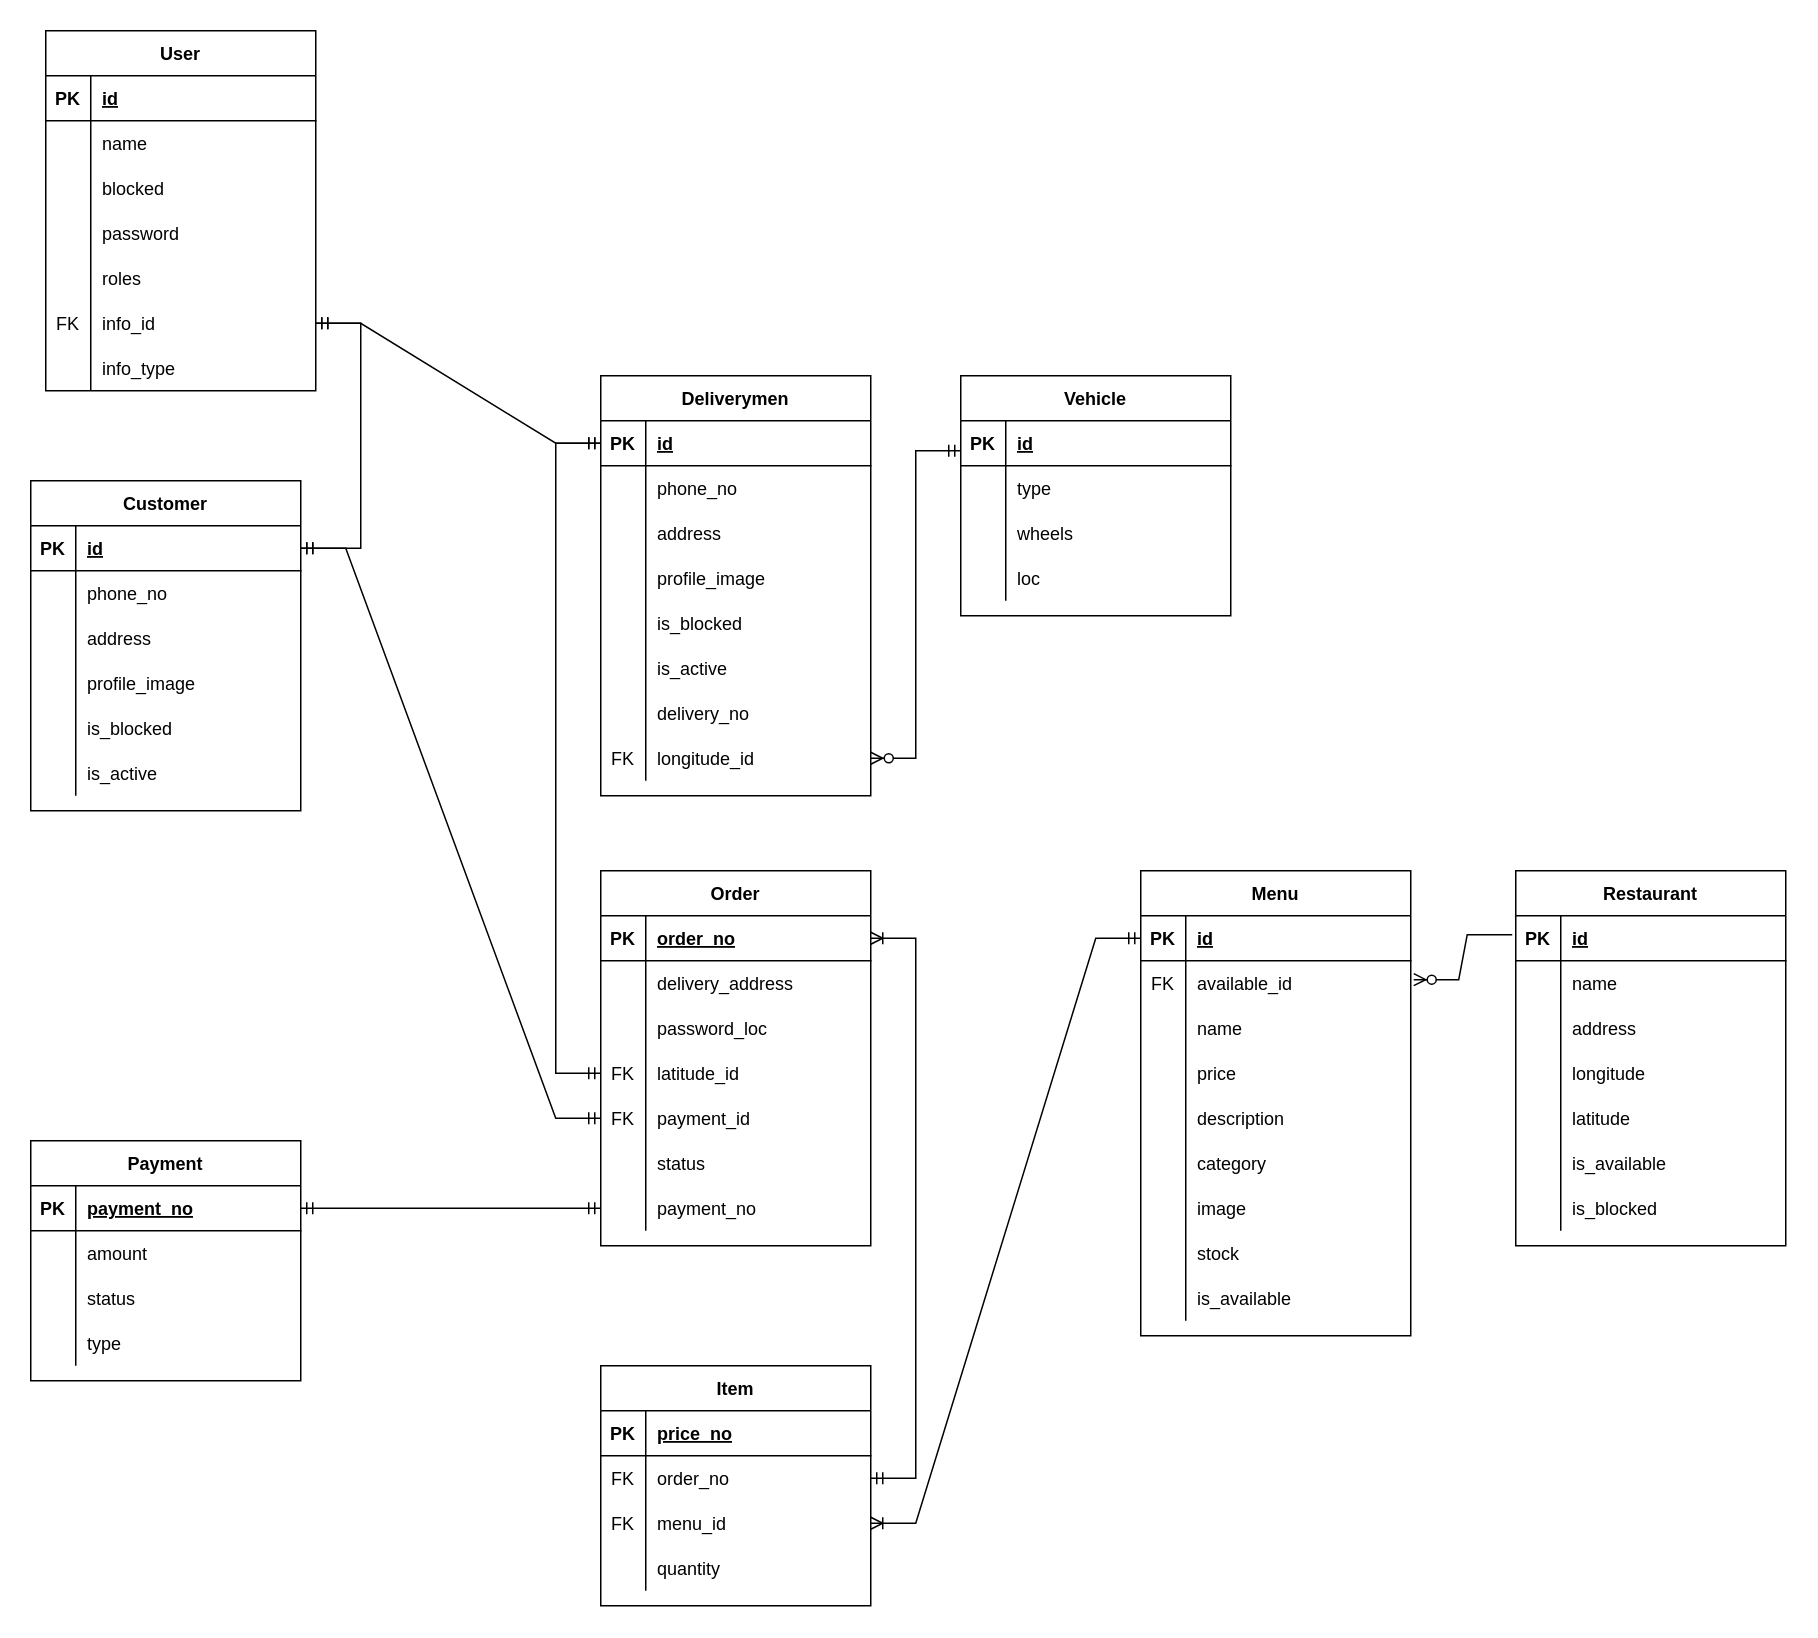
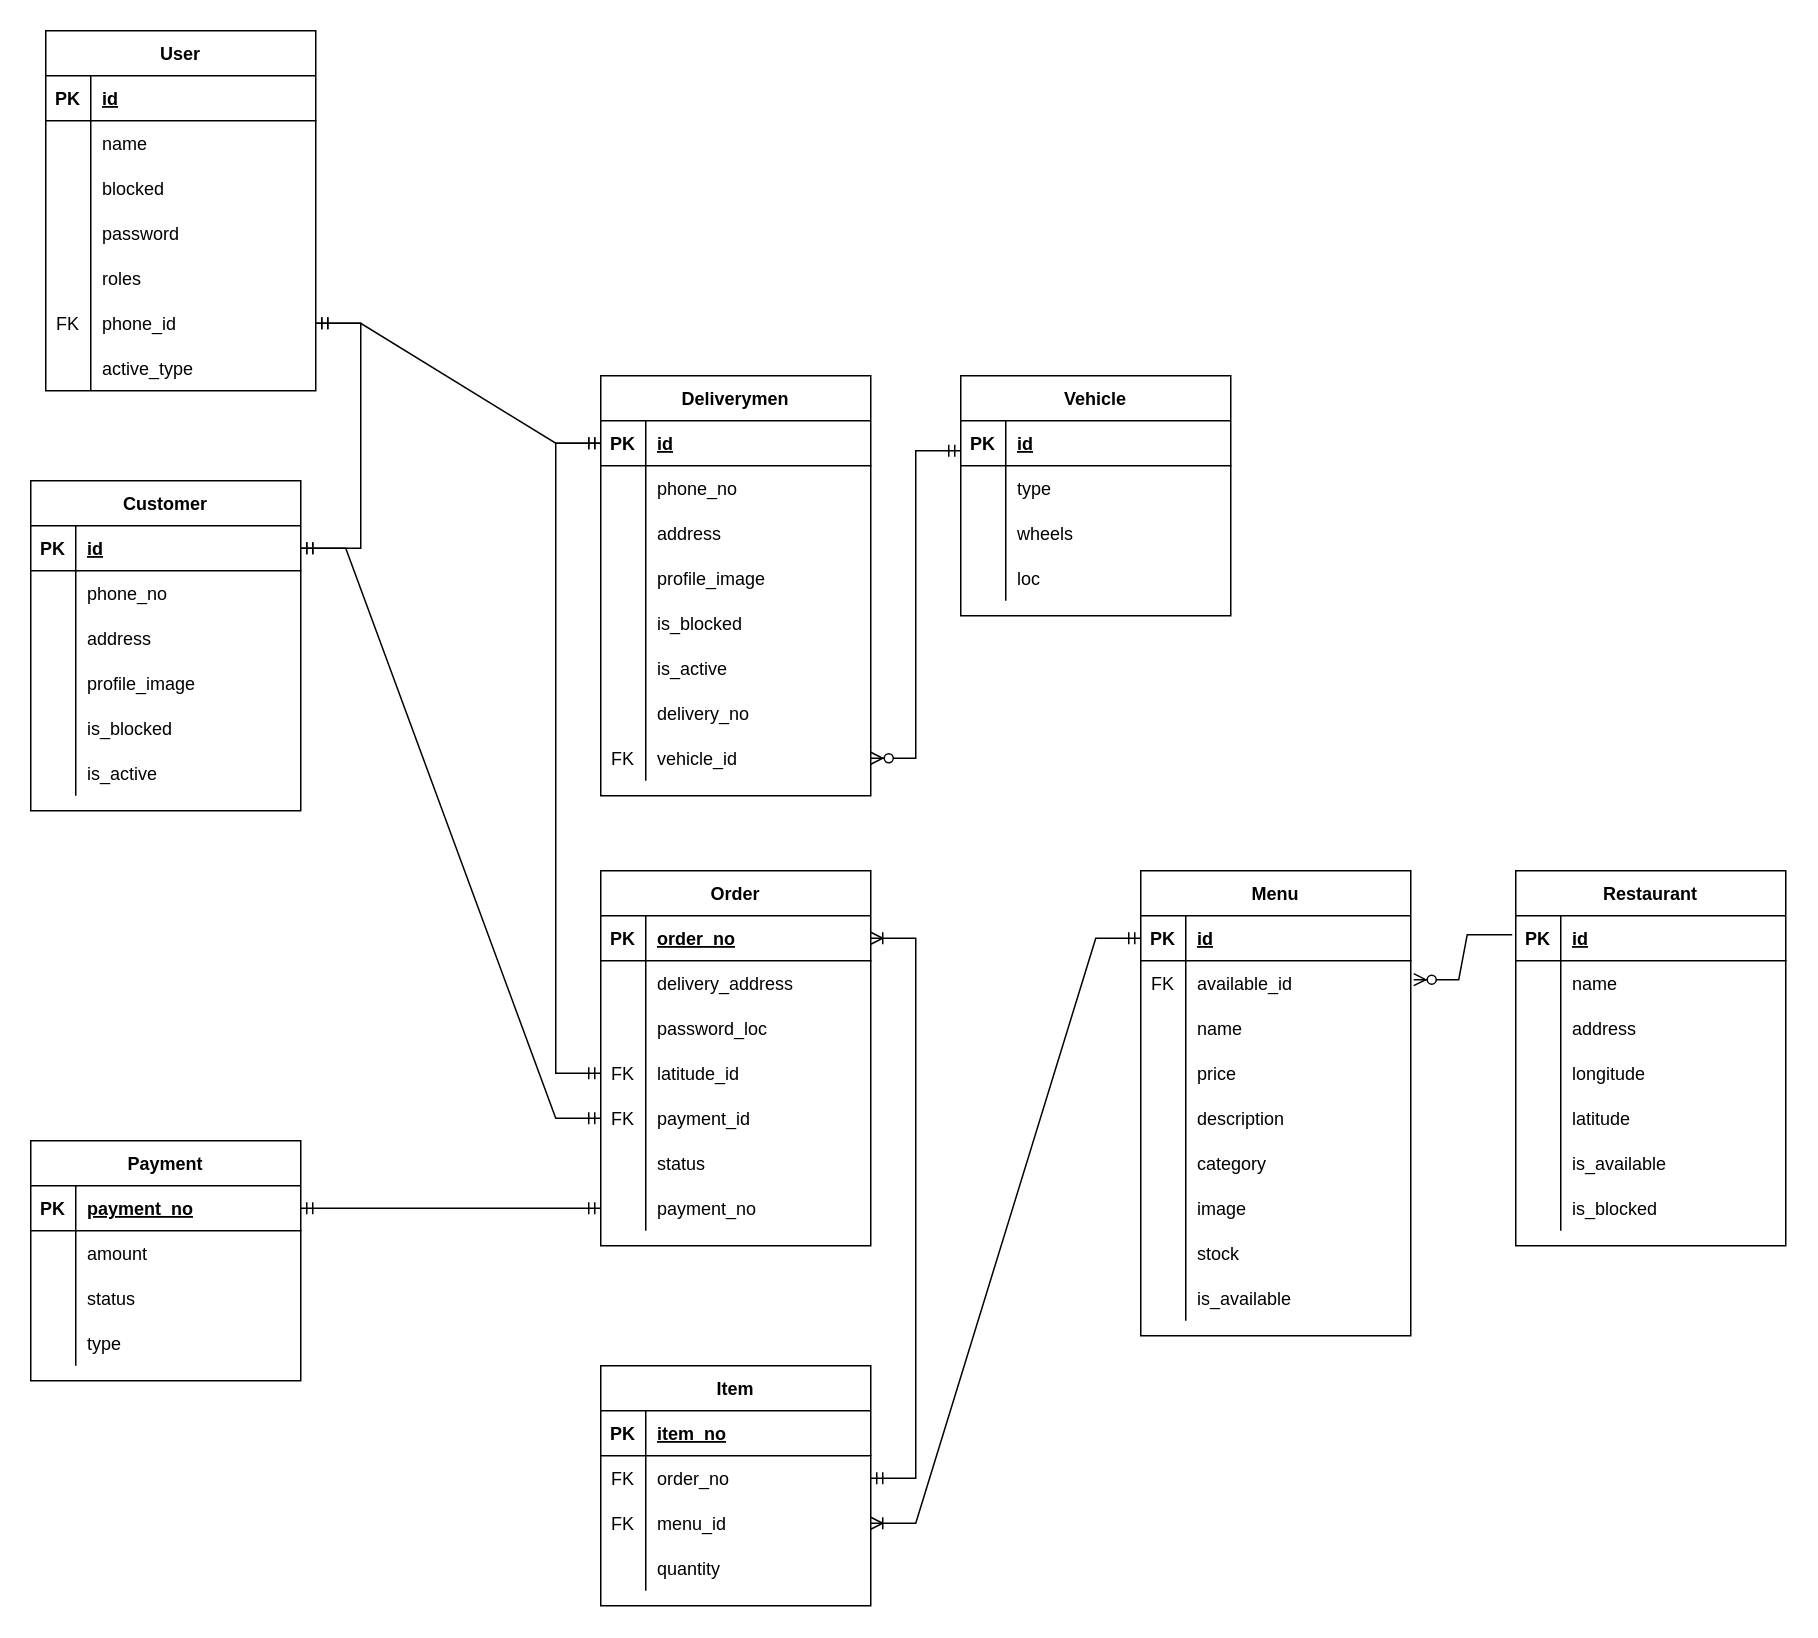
(133, 324) -> (140, 324)
(145, 369) -> (155, 369)
(710, 759) -> (700, 759)
(695, 1434) -> (690, 1434)
